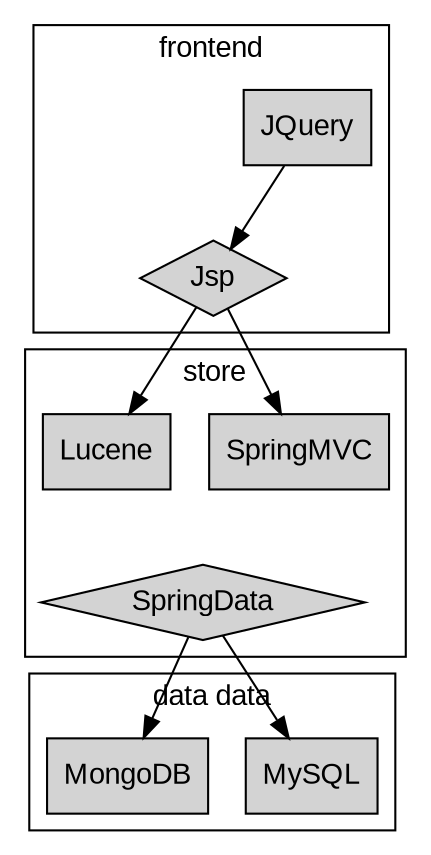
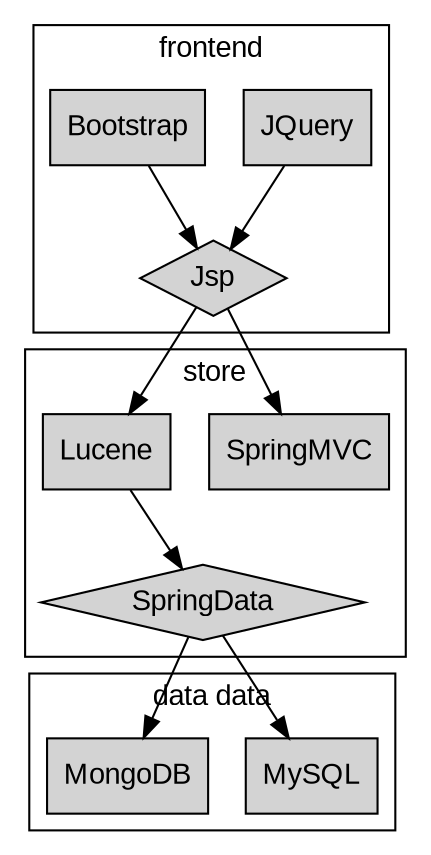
none -> (128, 128)
none -> (150, 520)
